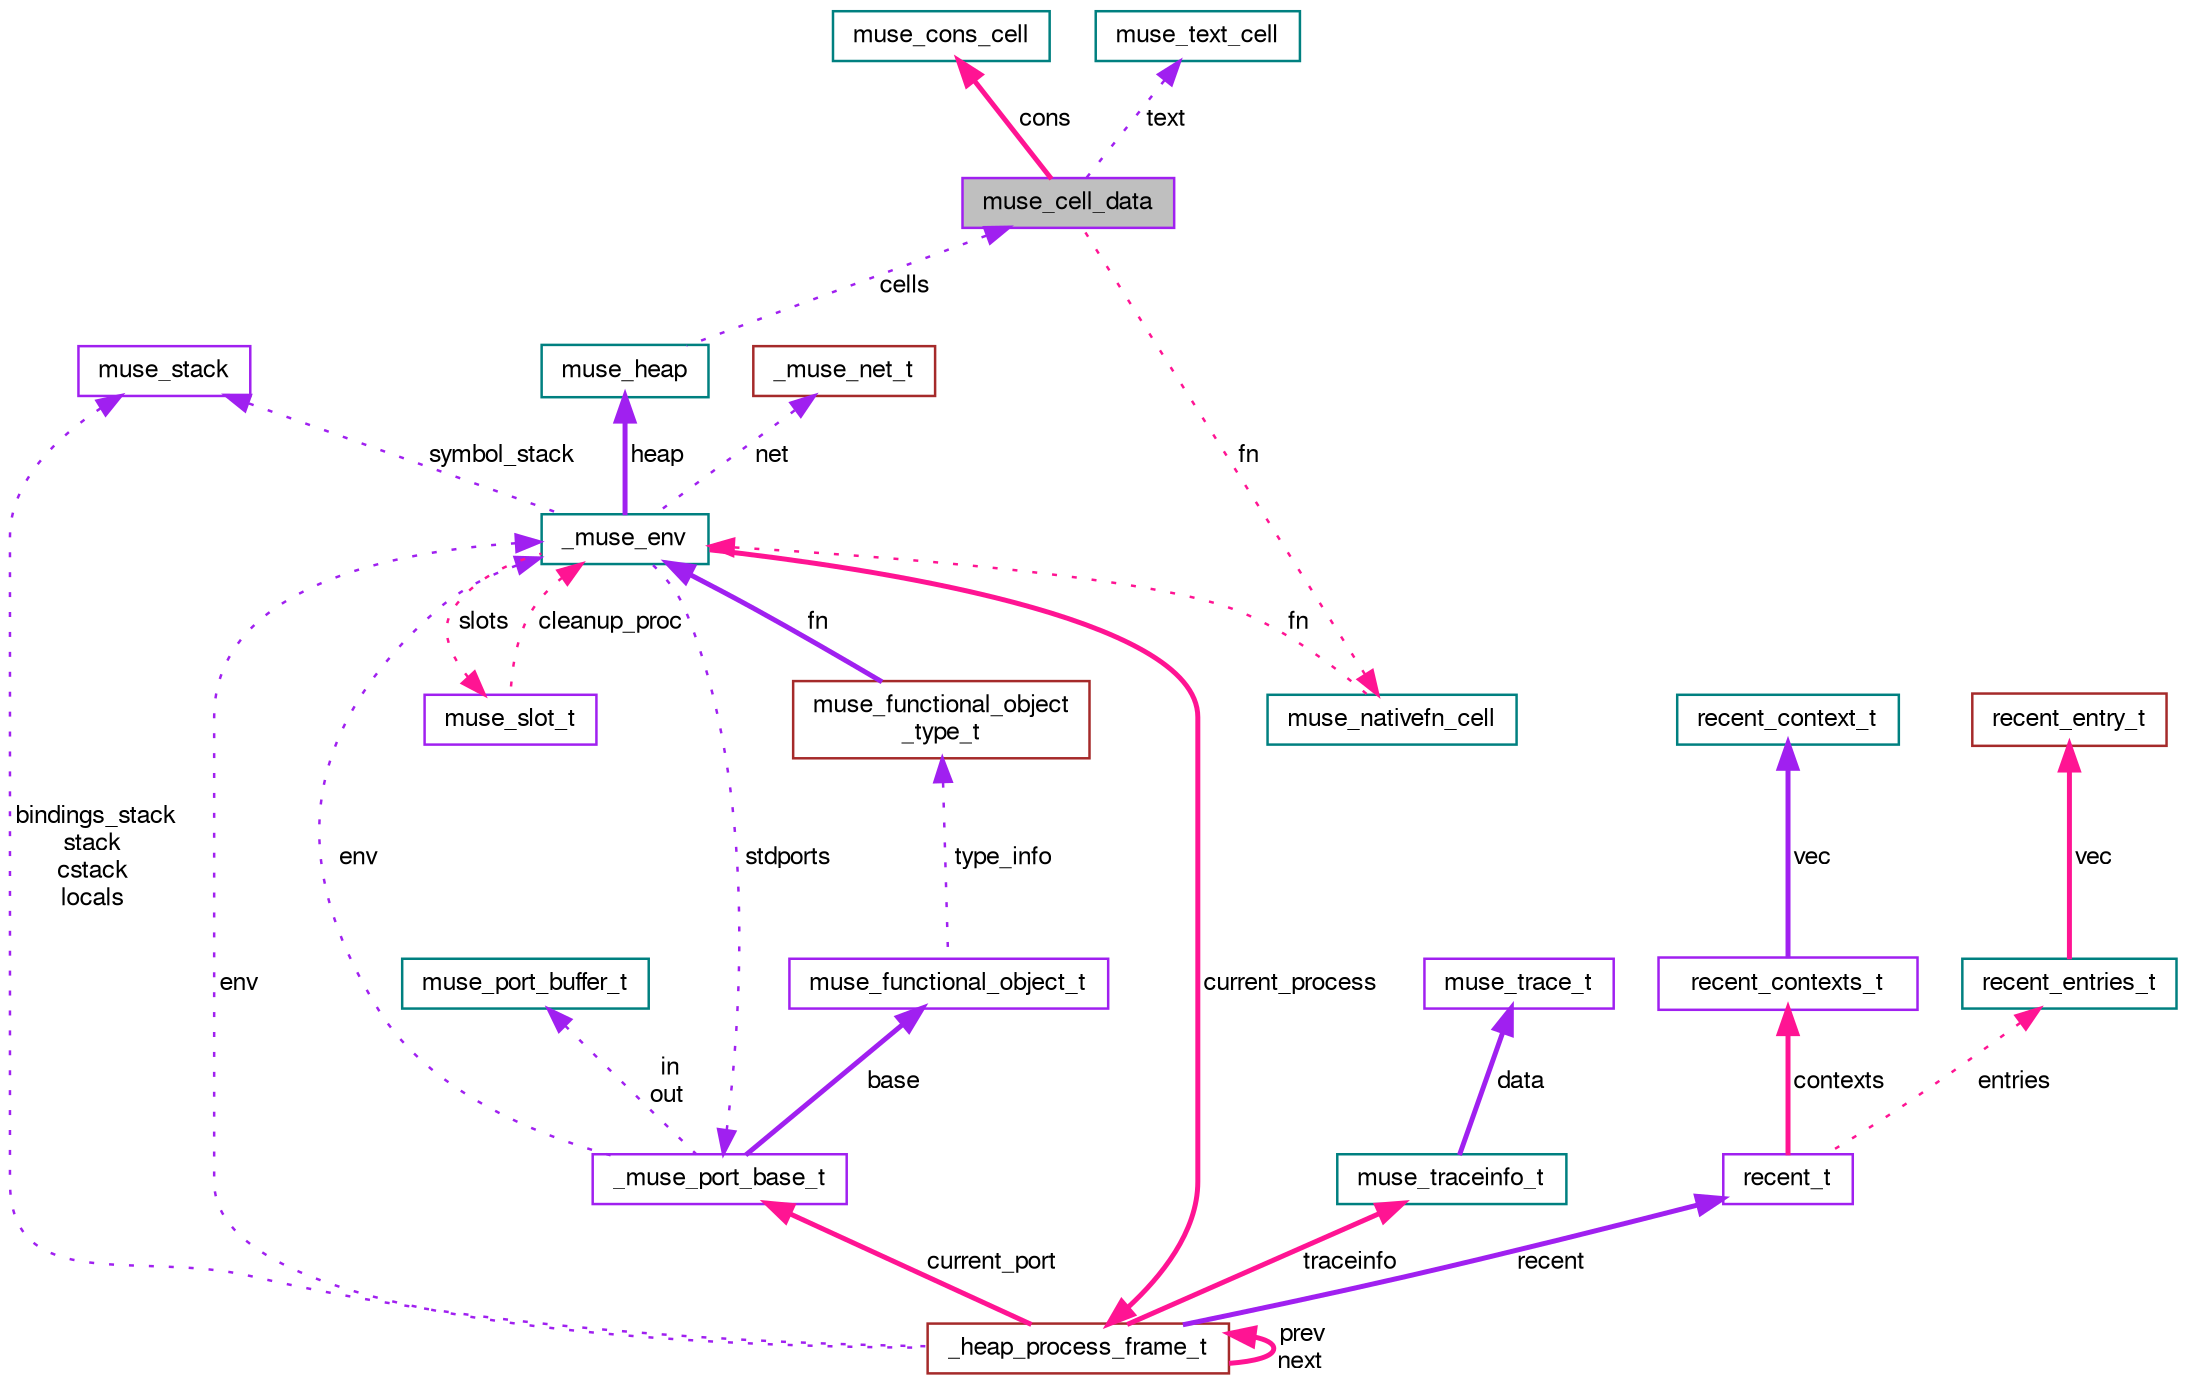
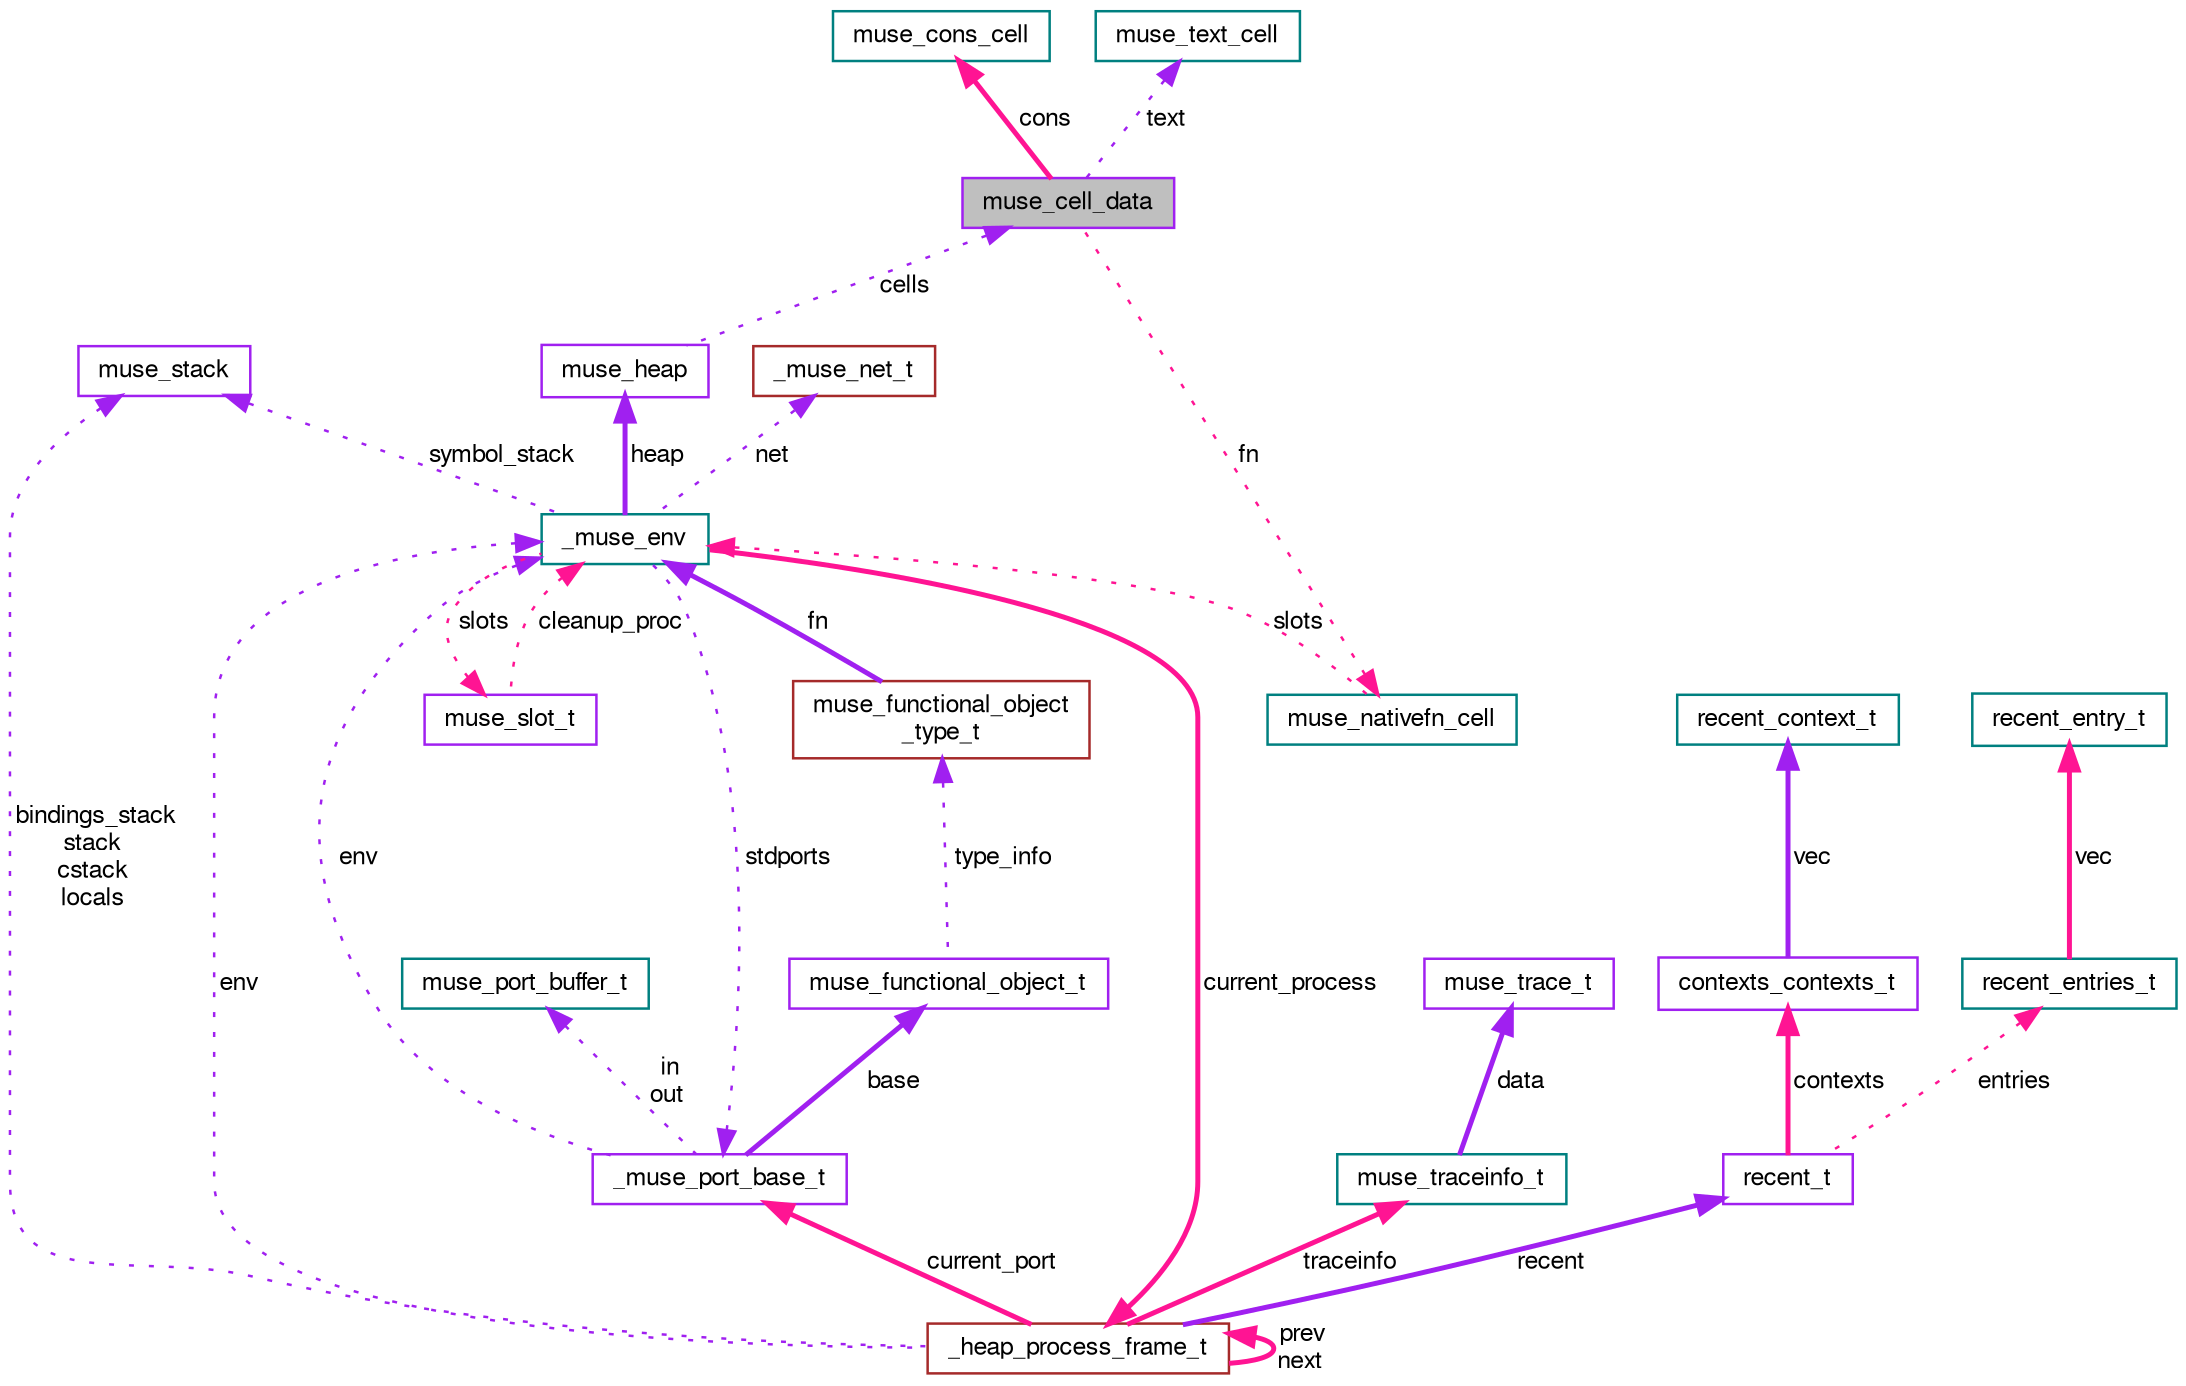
(625, 371) -> (625, 371)
(1296, 623) -> (1296, 623)
(2069, 720) -> (2069, 720)
(1788, 984) -> (1788, 984)
